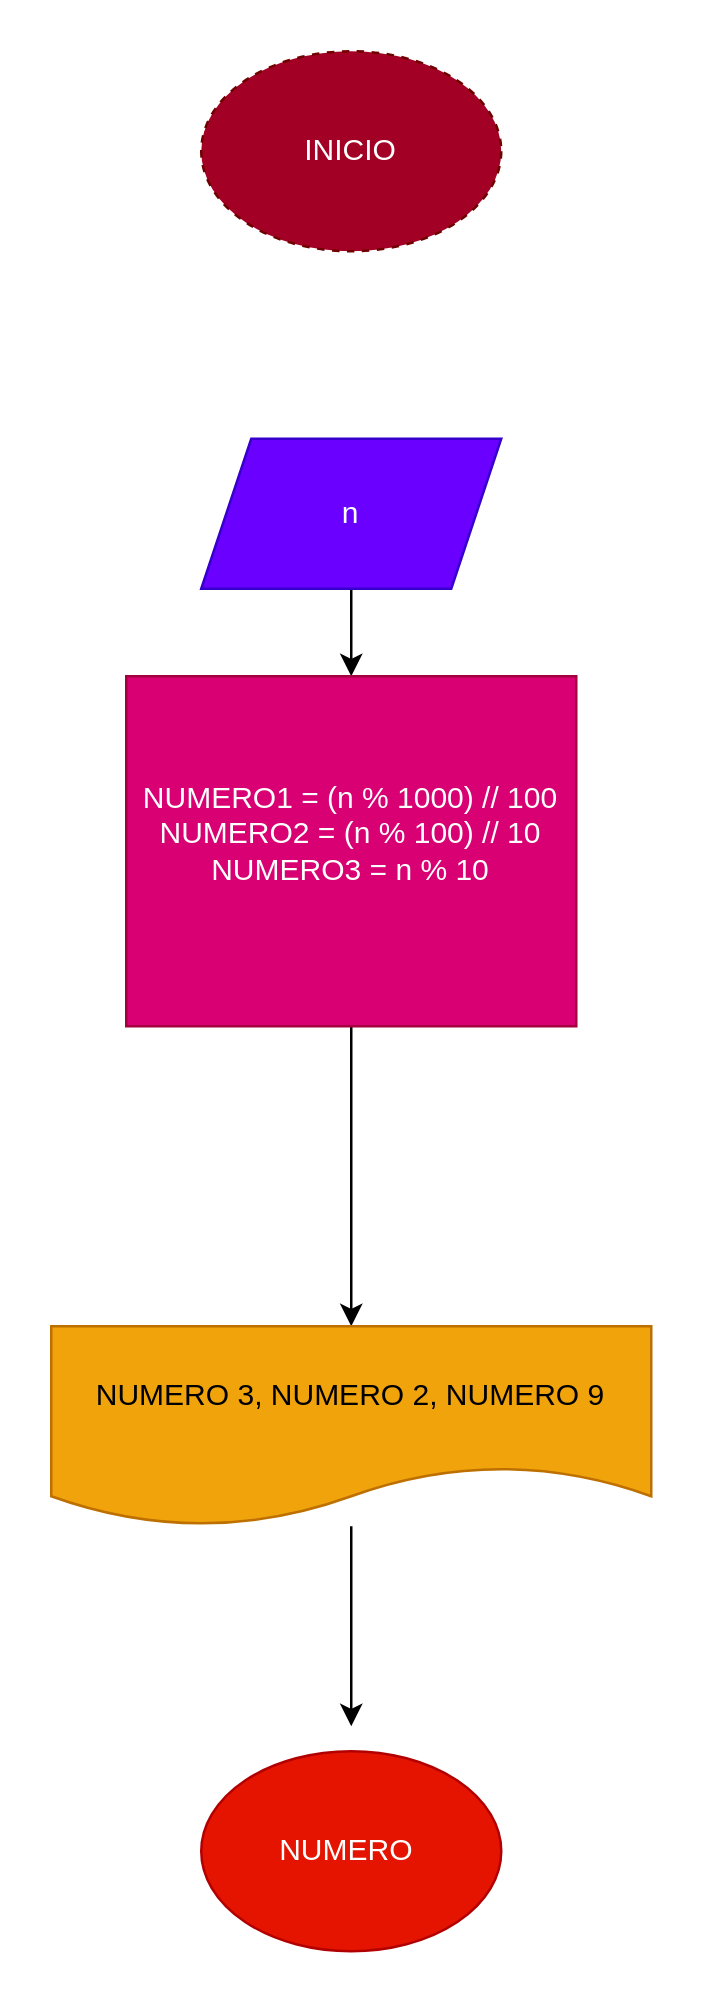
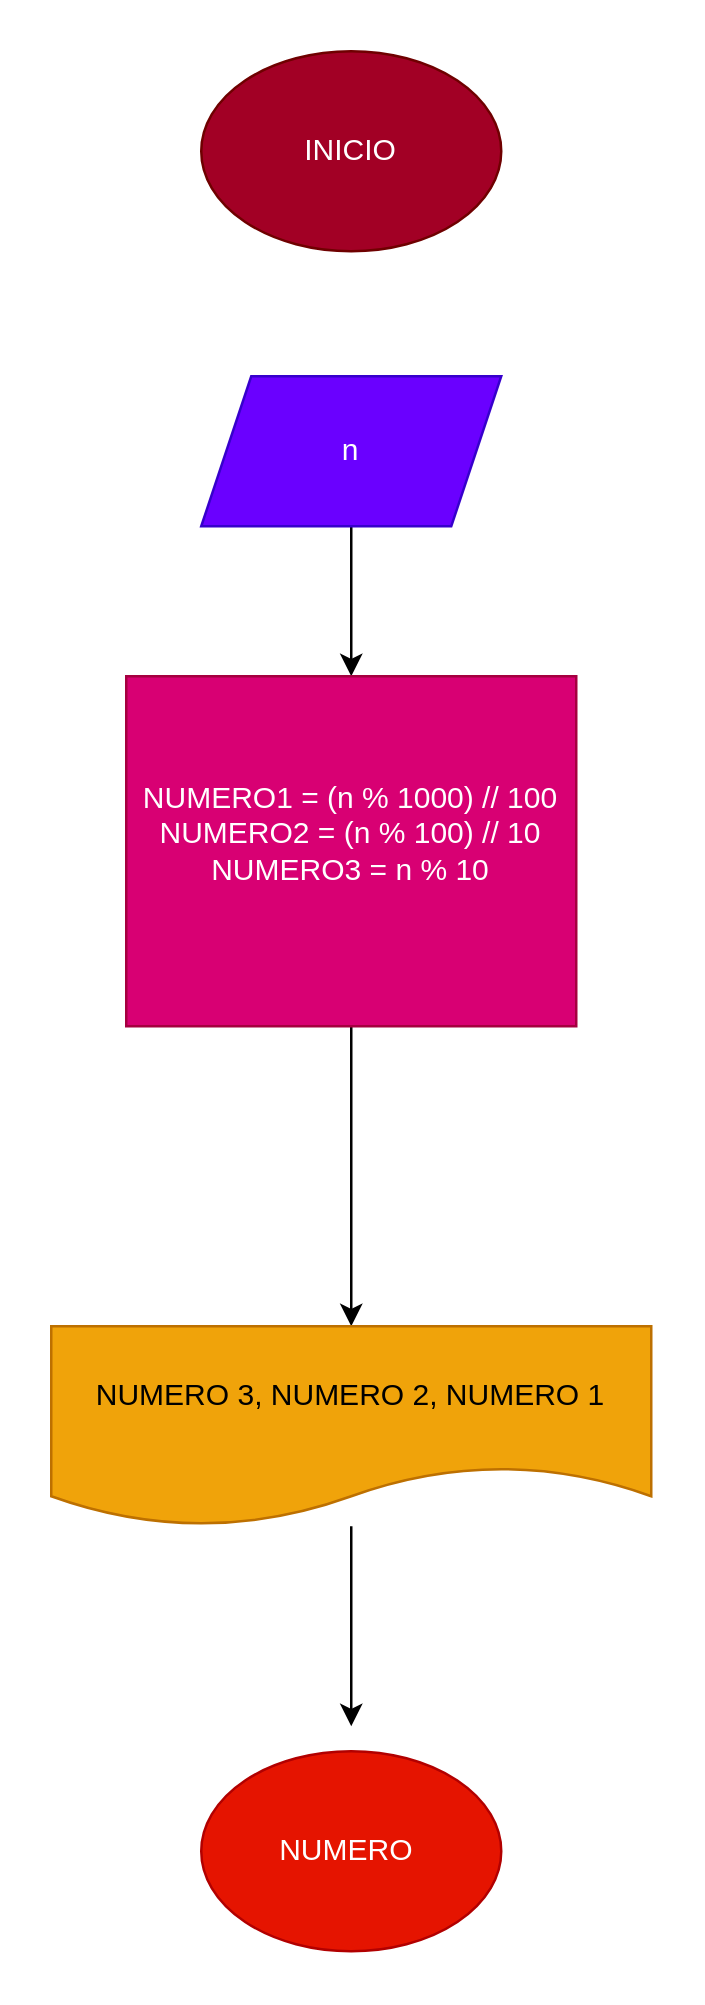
(351, 151) -> (351, 151)
(351, 514) -> (351, 451)
(351, 1396) -> (351, 1396)
